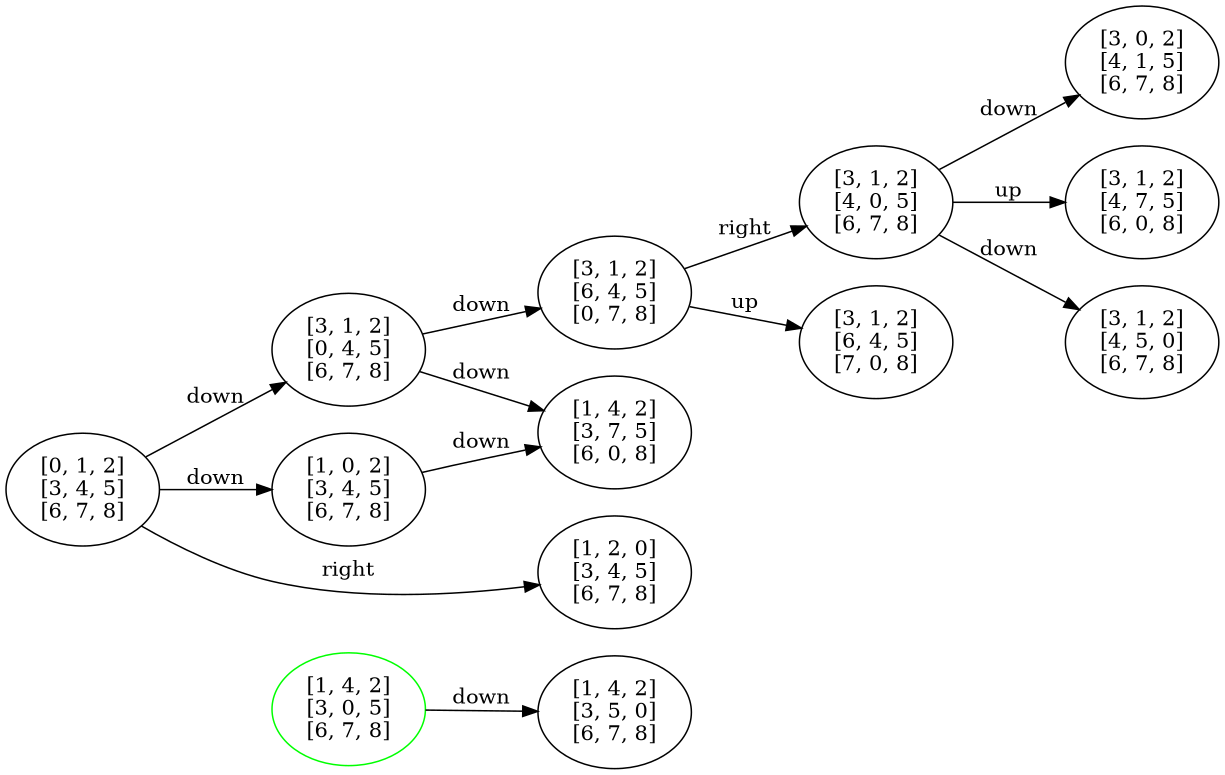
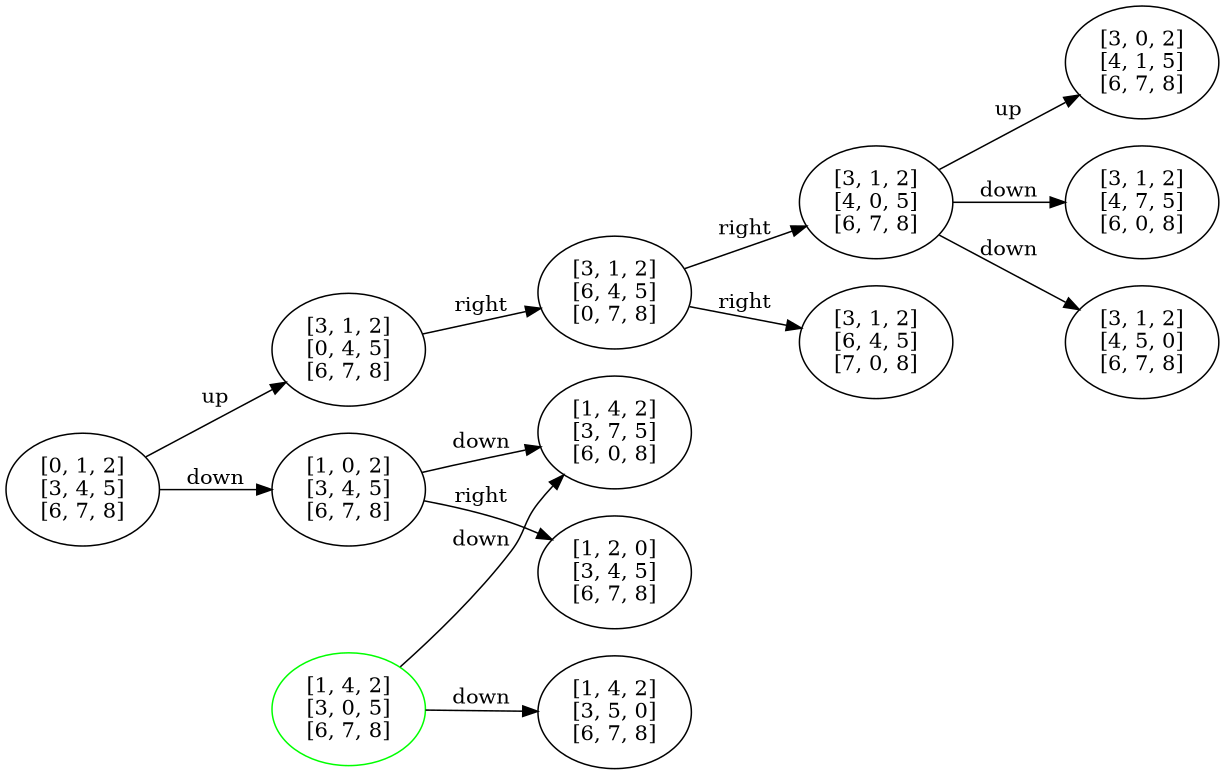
(1009, 110) -> (1009, 110)
(1009, 191) -> (1009, 191)
(745, 302) -> (745, 302)
(482, 305) -> (482, 305)
(475, 389) -> (485, 583)
(216, 397) -> (216, 397)
(327, 590) -> (482, 514)
